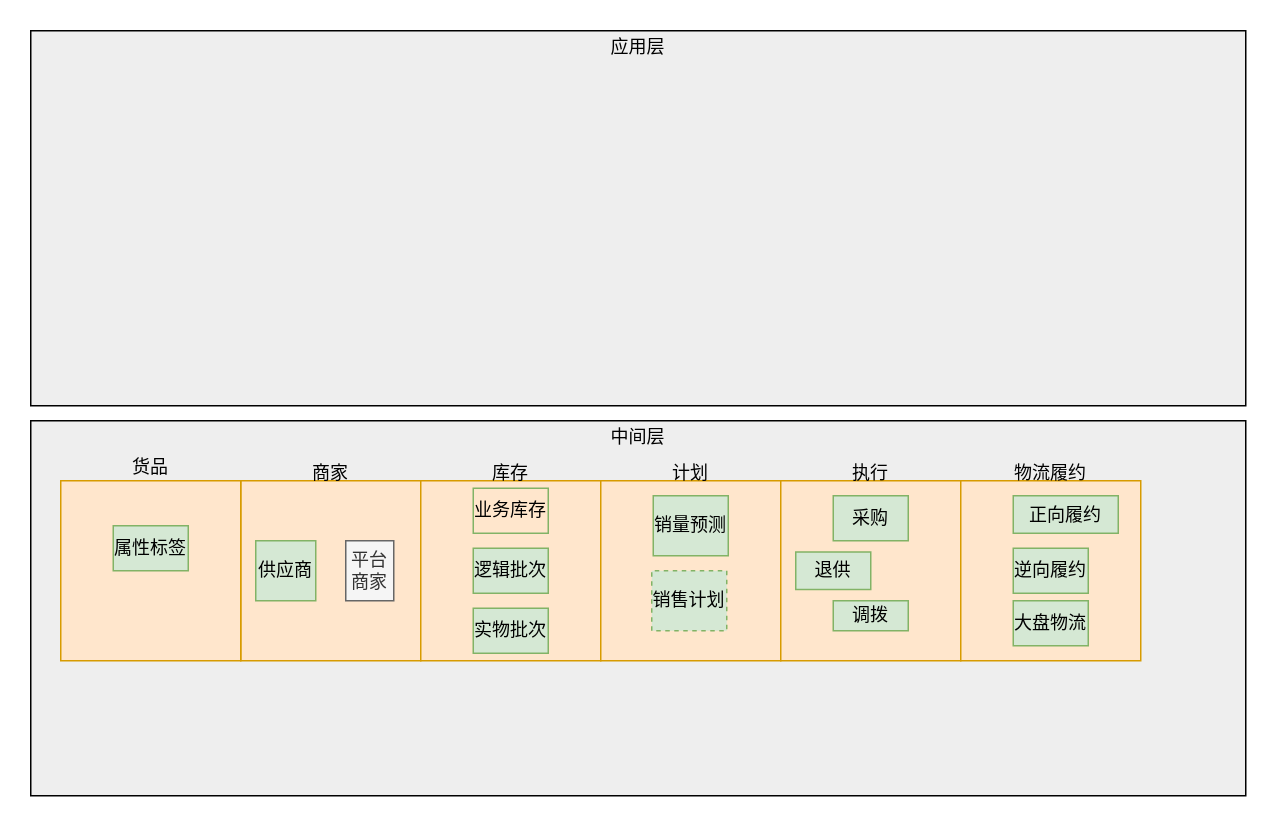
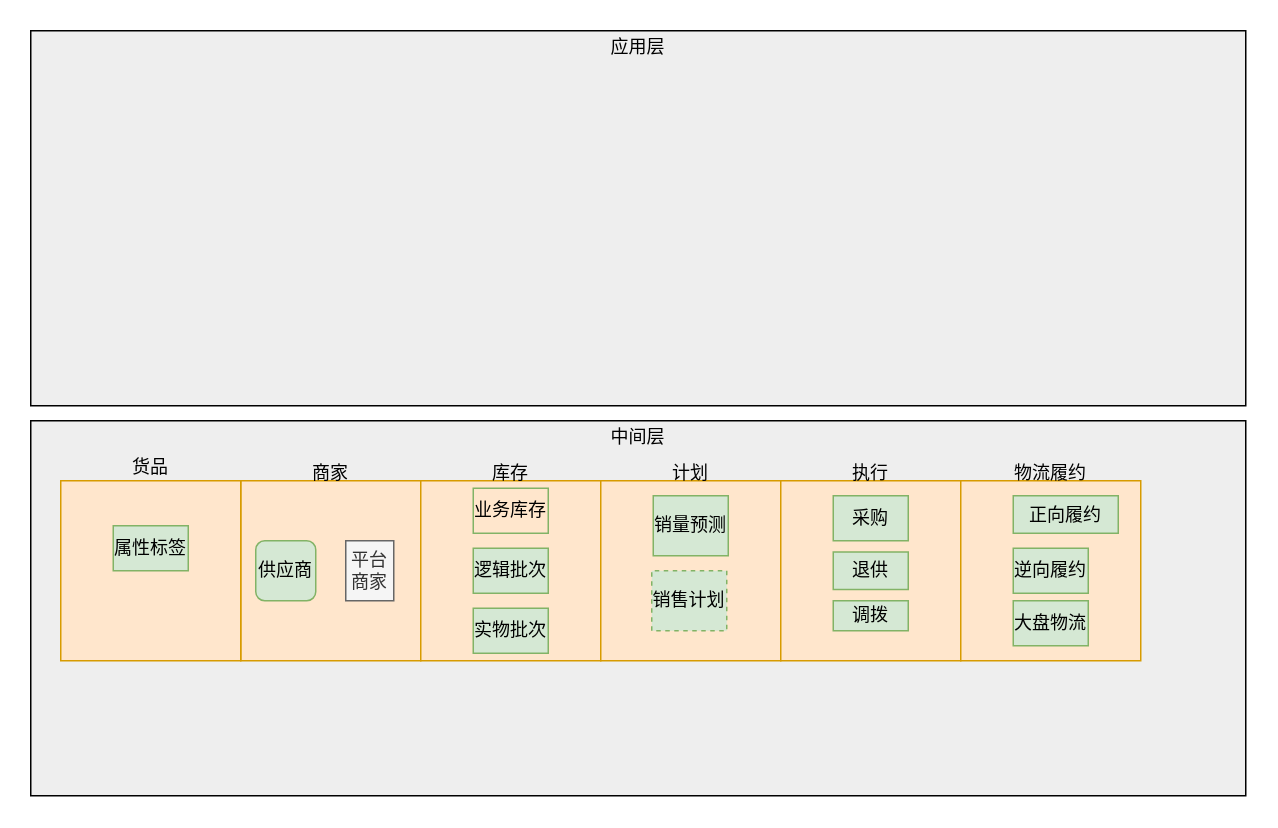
(286, 571) -> (286, 571)
(833, 571) -> (871, 571)
